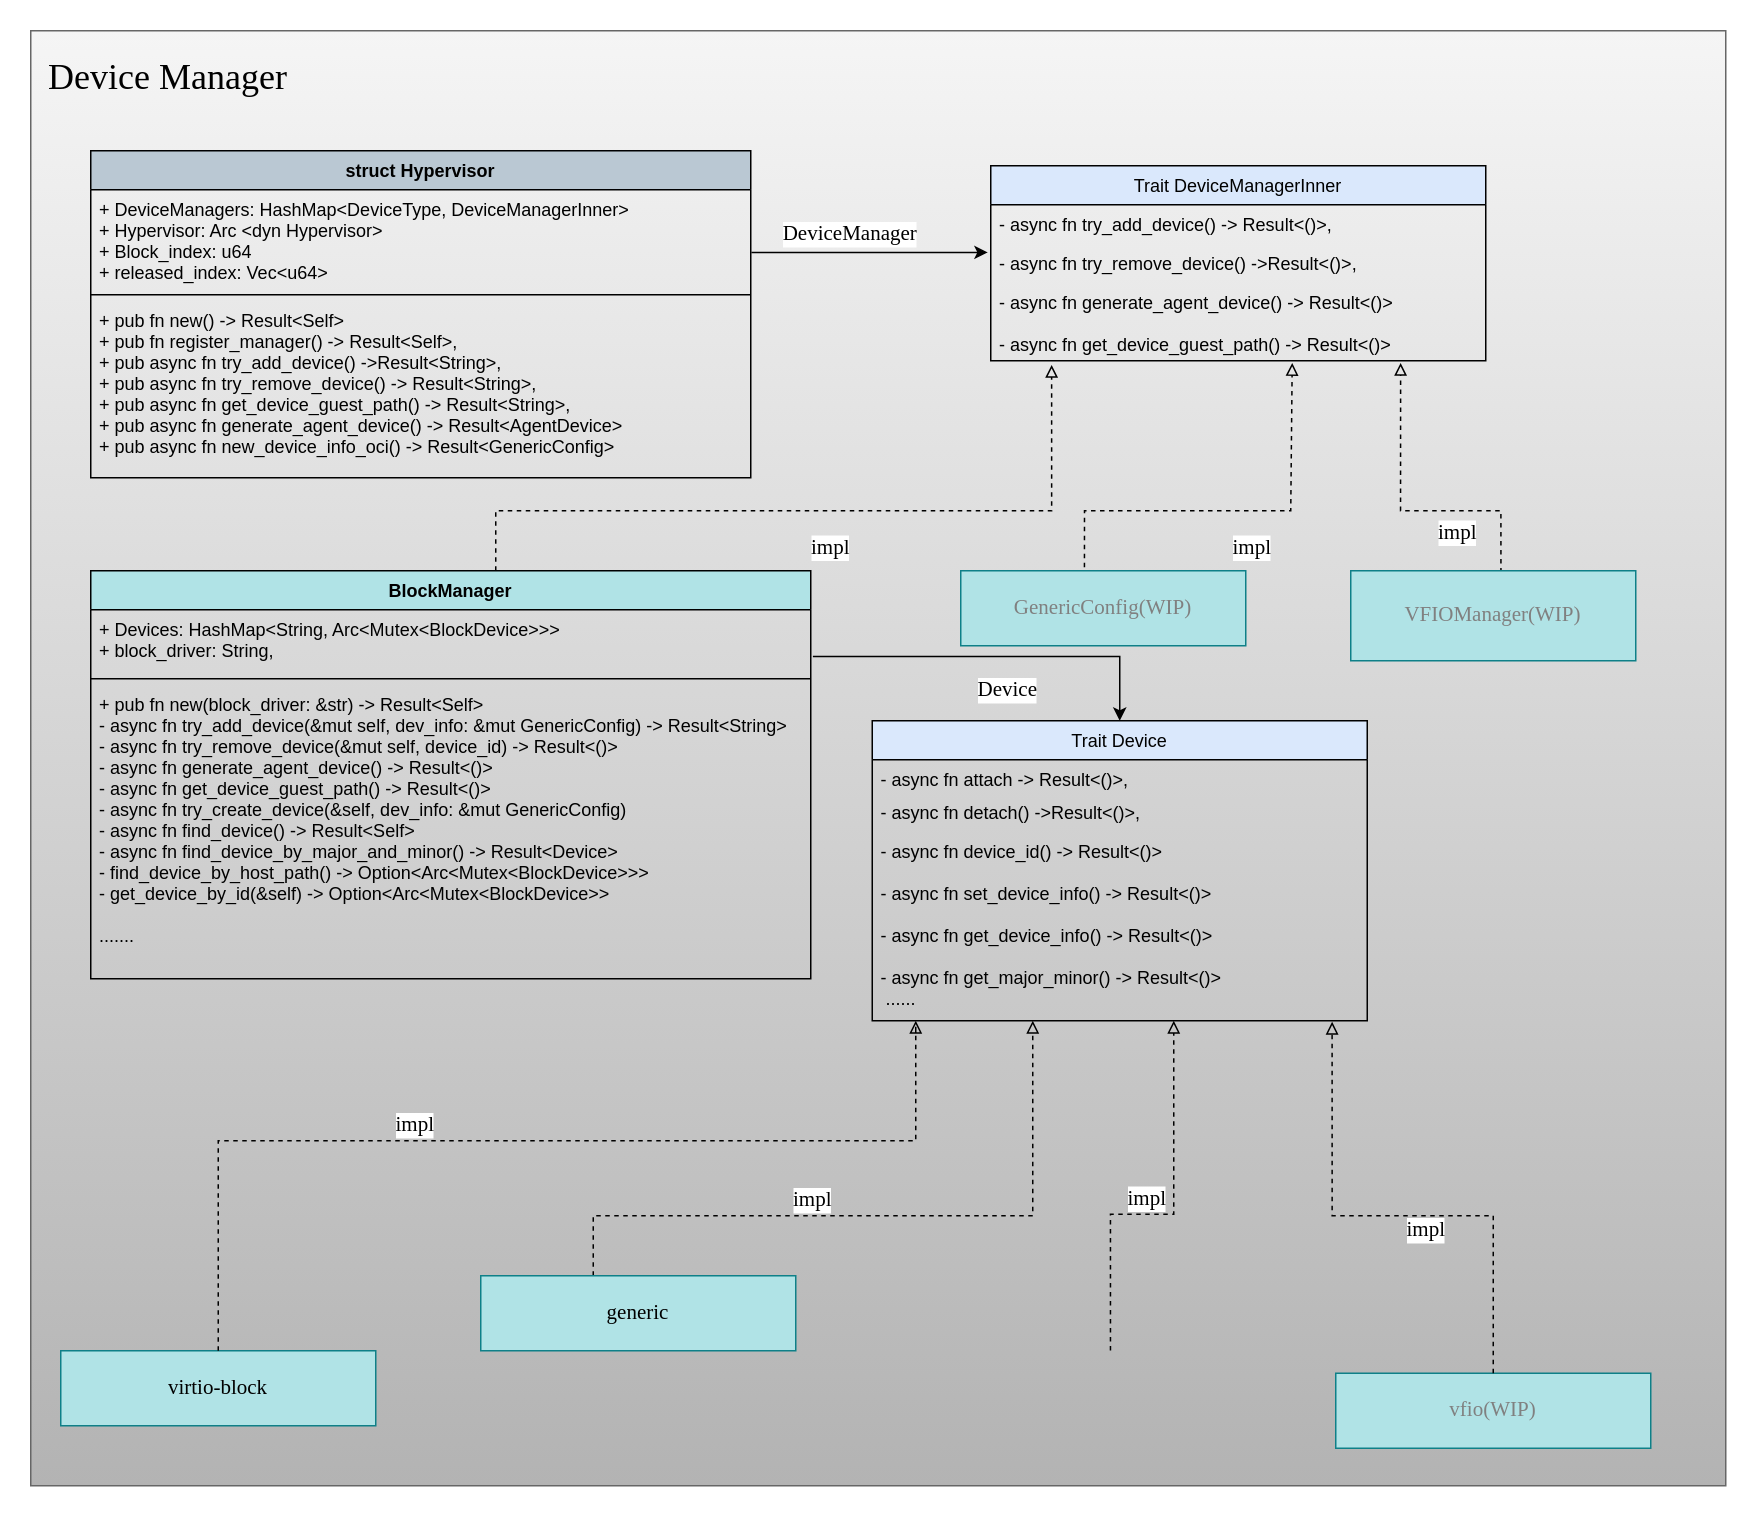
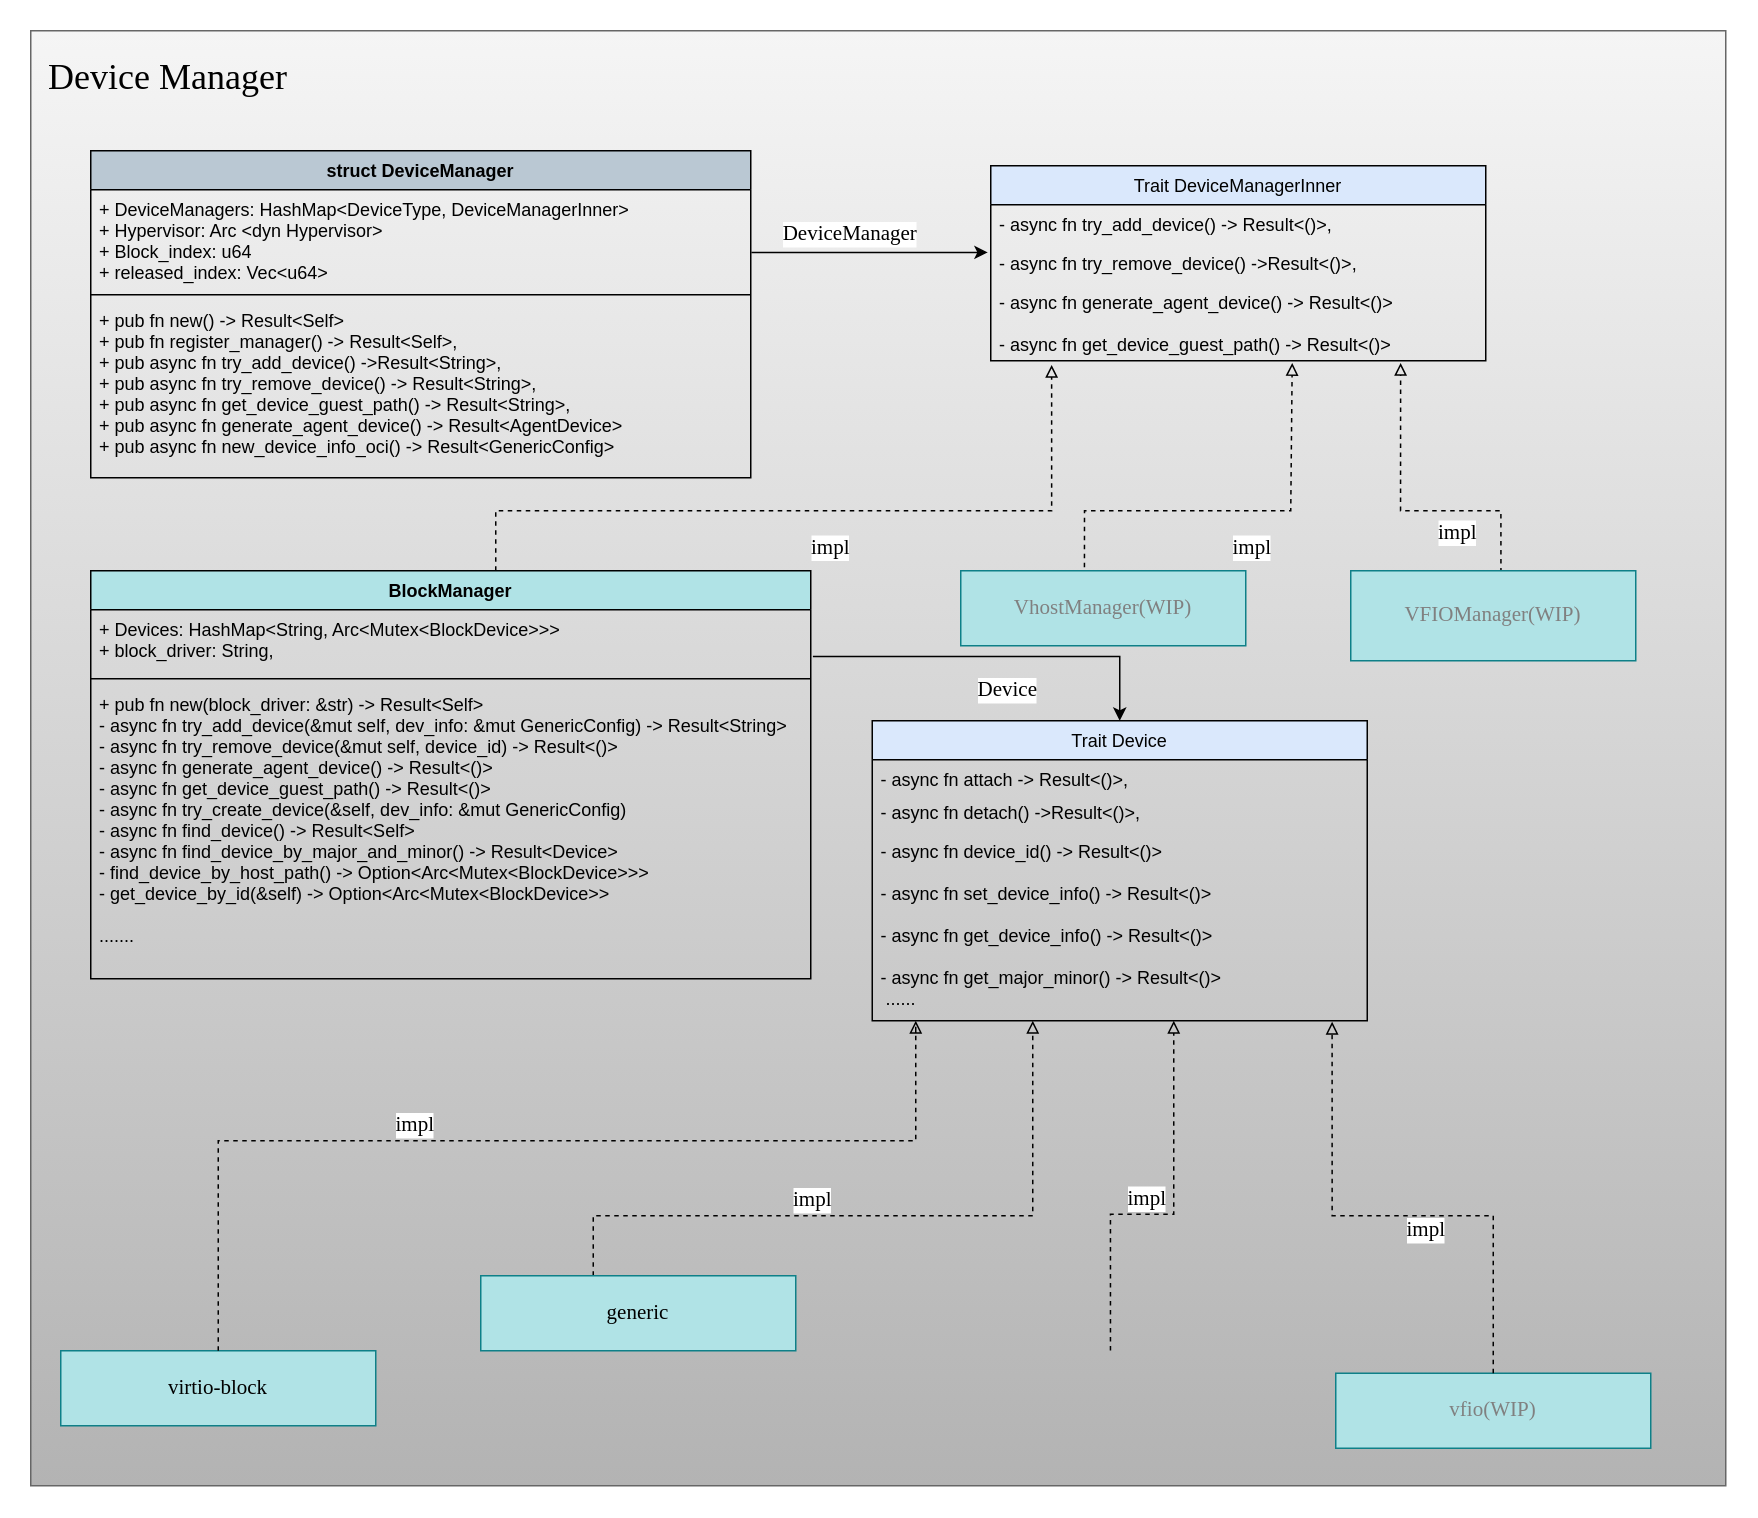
(420, 171) -> (420, 171)
(1103, 608) -> (1103, 608)
